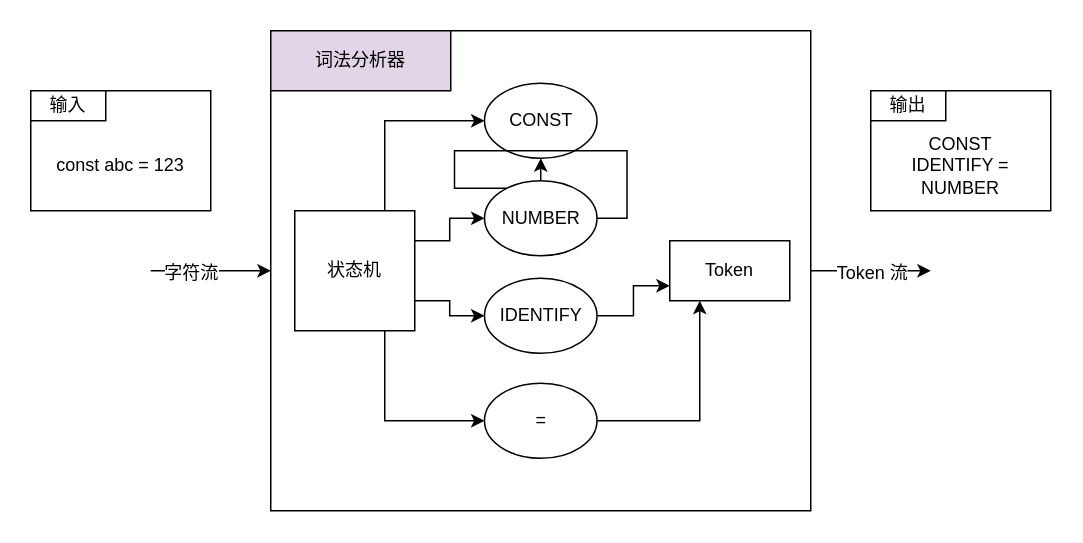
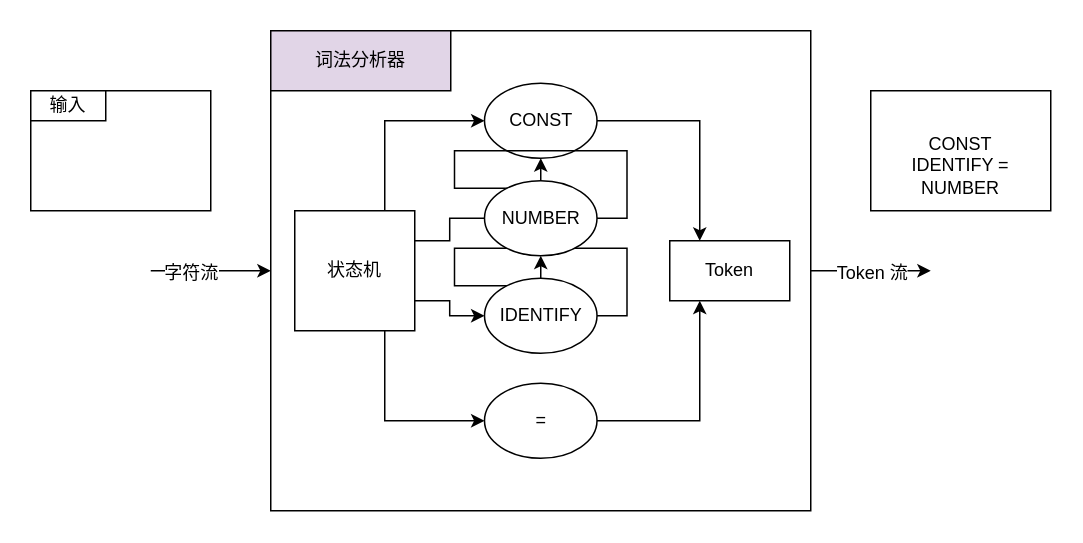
(908, 106) -> none
none -> (700, 125)
(121, 166) -> none
(473, 218) -> (477, 218)
(633, 293) -> (455, 266)
